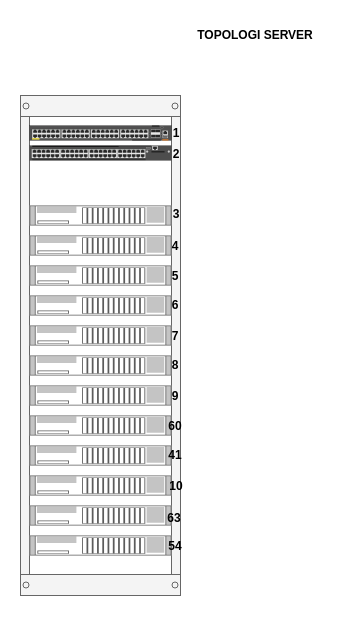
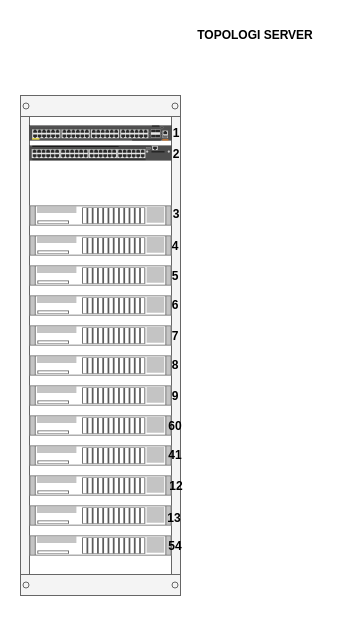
(177, 487) -> (177, 487)
(175, 519) -> (175, 519)
